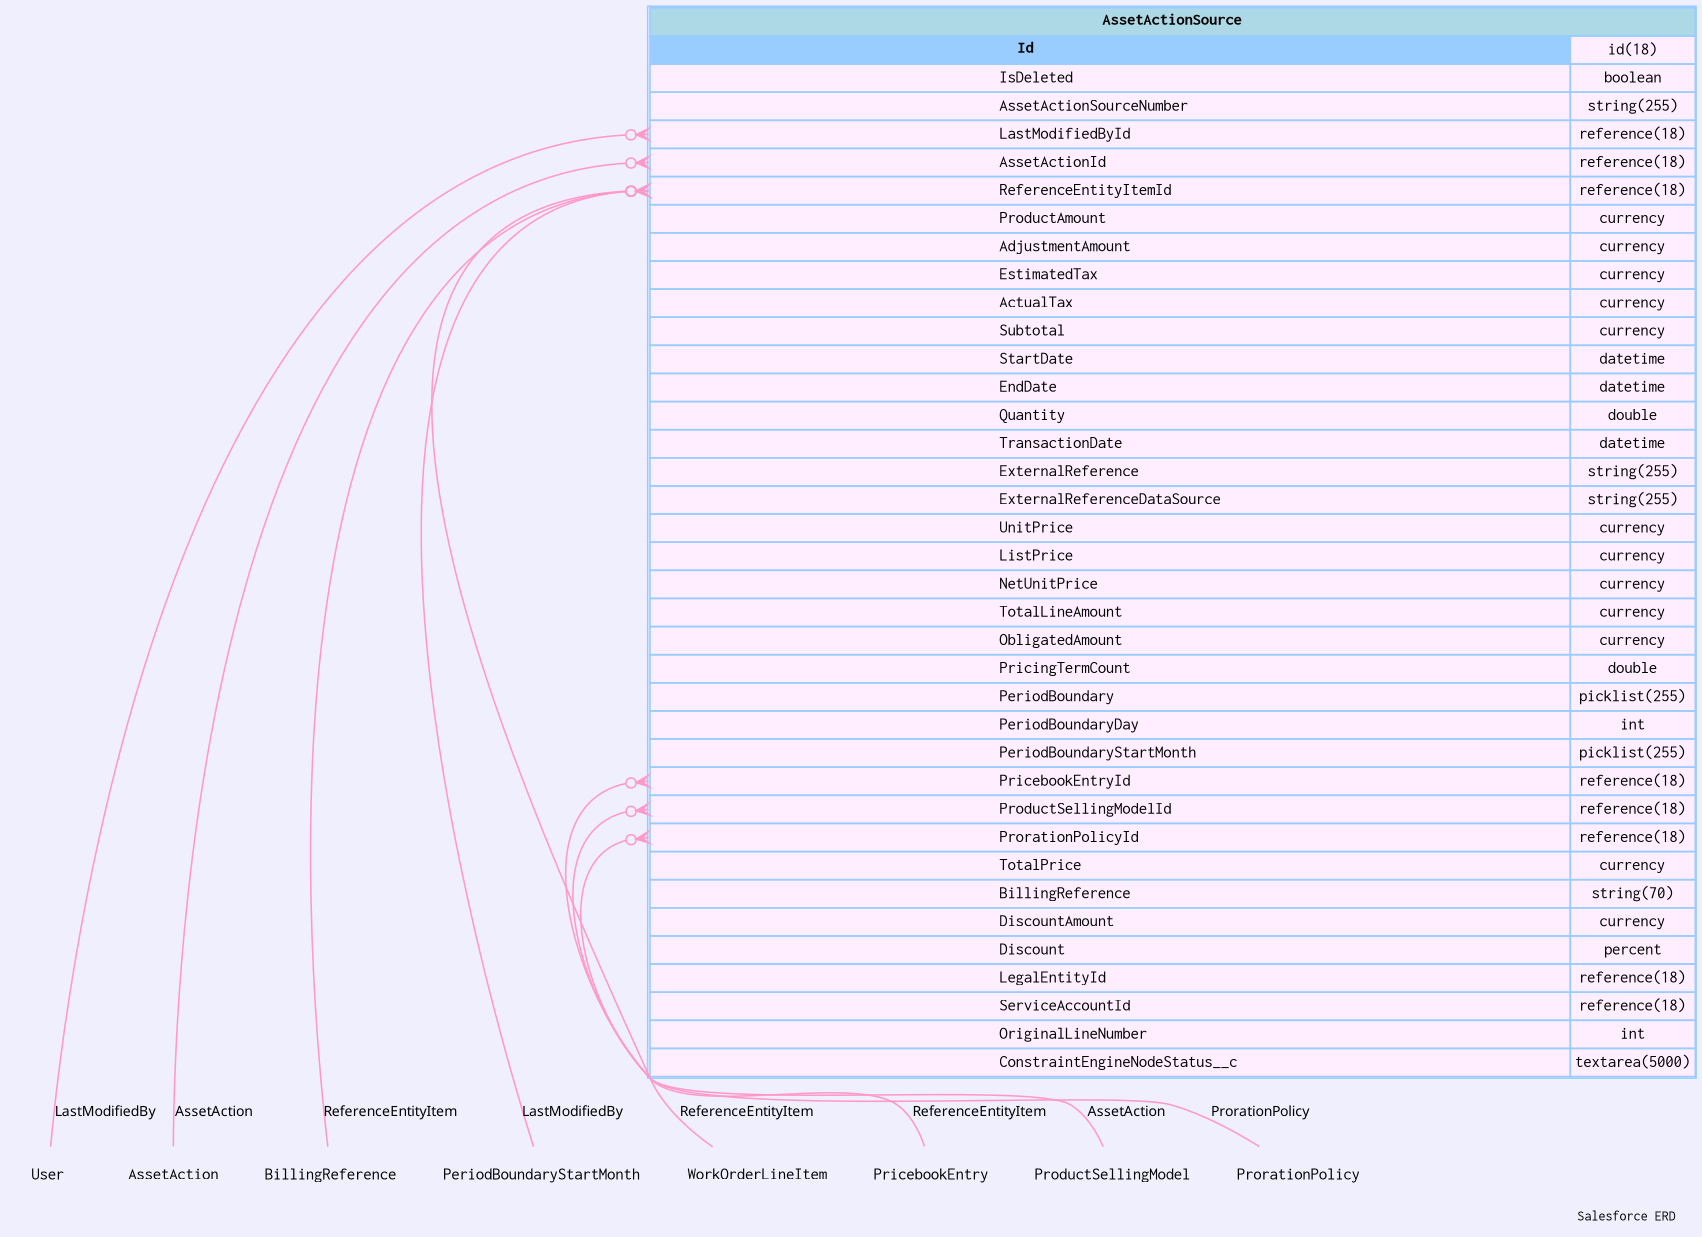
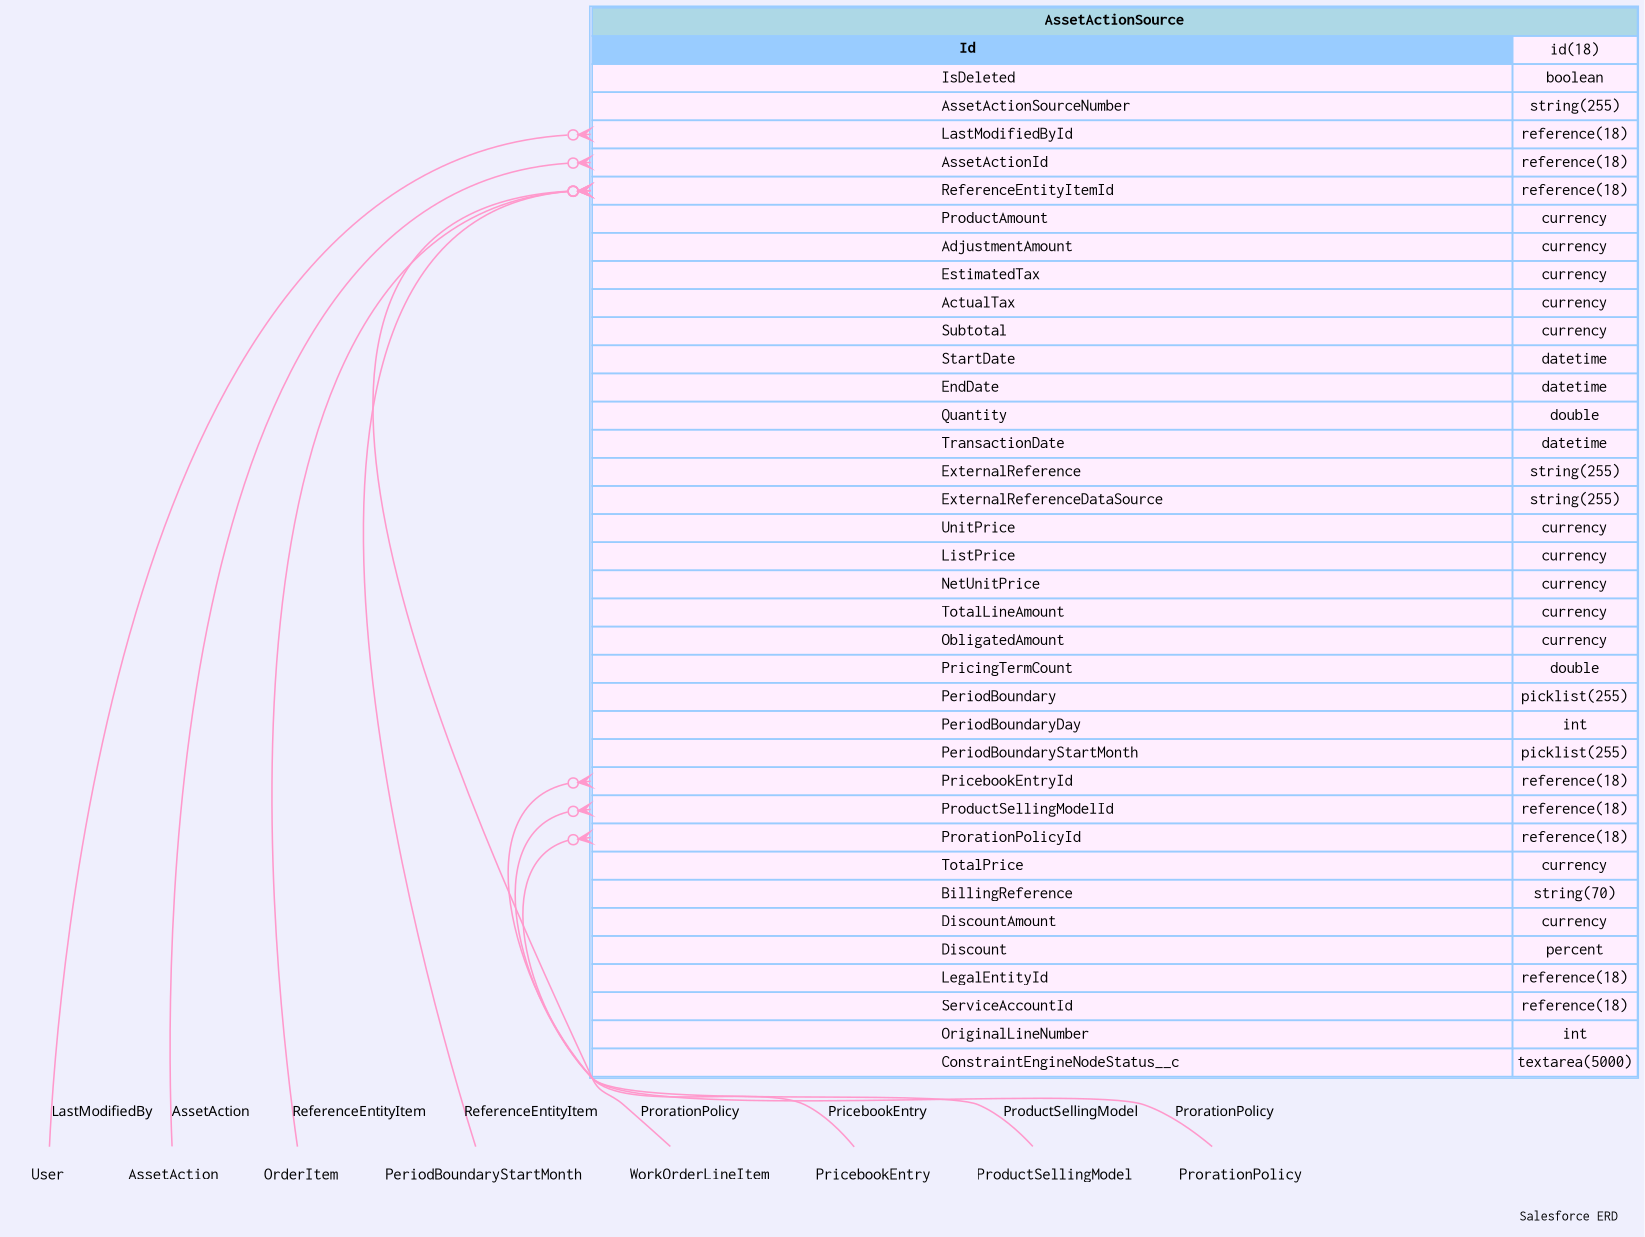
(573, 1112) -> (531, 1112)
(747, 1112) -> (691, 1112)
(980, 1112) -> (878, 1112)
(1127, 1112) -> (1071, 1112)
(331, 1175) -> (302, 1175)
